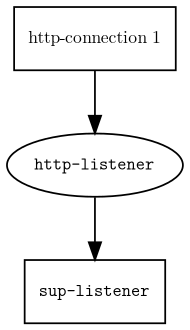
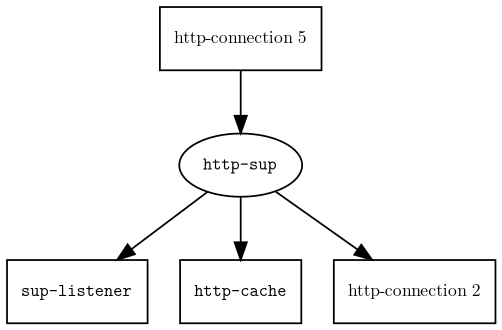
(95, 39) -> (241, 39)
(95, 165) -> (241, 165)
none -> (241, 292)
none -> (415, 292)
